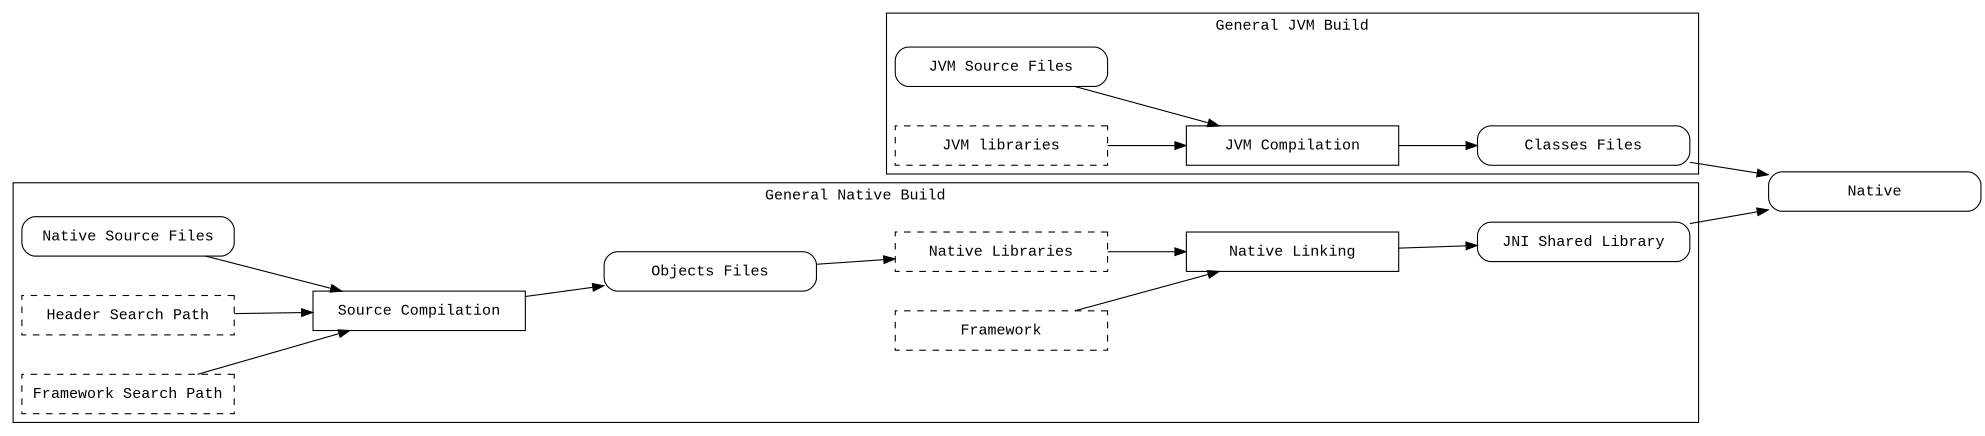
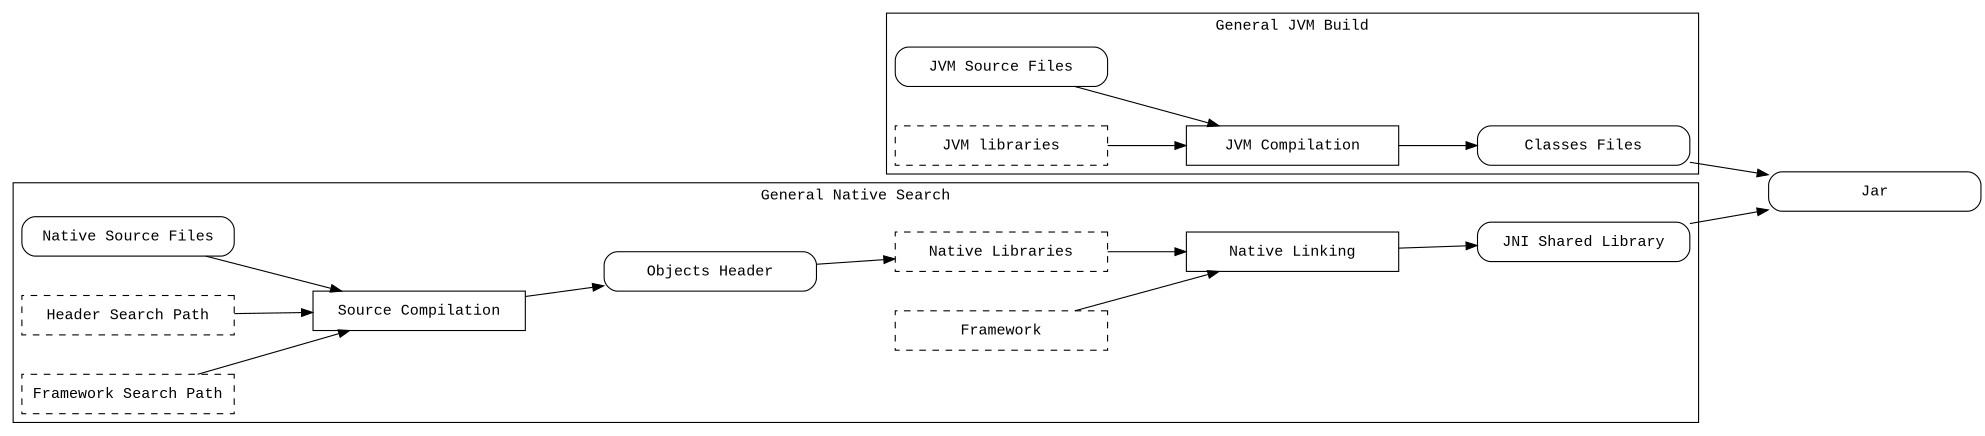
(1875, 192) -> (1875, 192)
(856, 195) -> (856, 195)
(710, 271) -> (710, 271)
